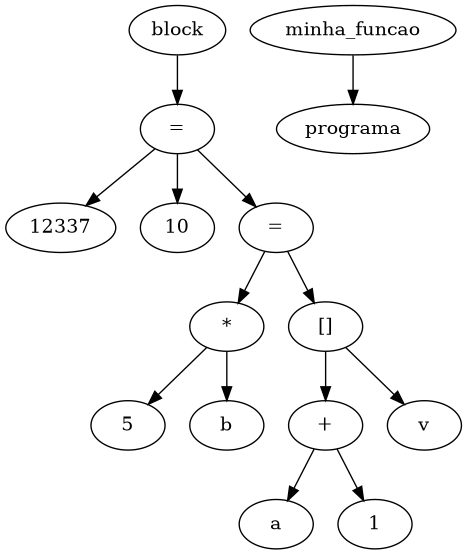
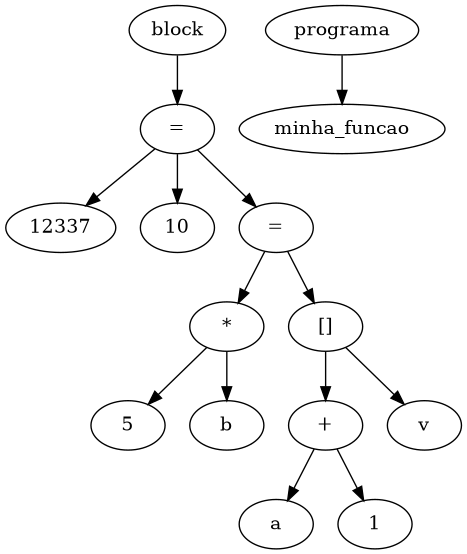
(353, 73) -> (342, 73)
